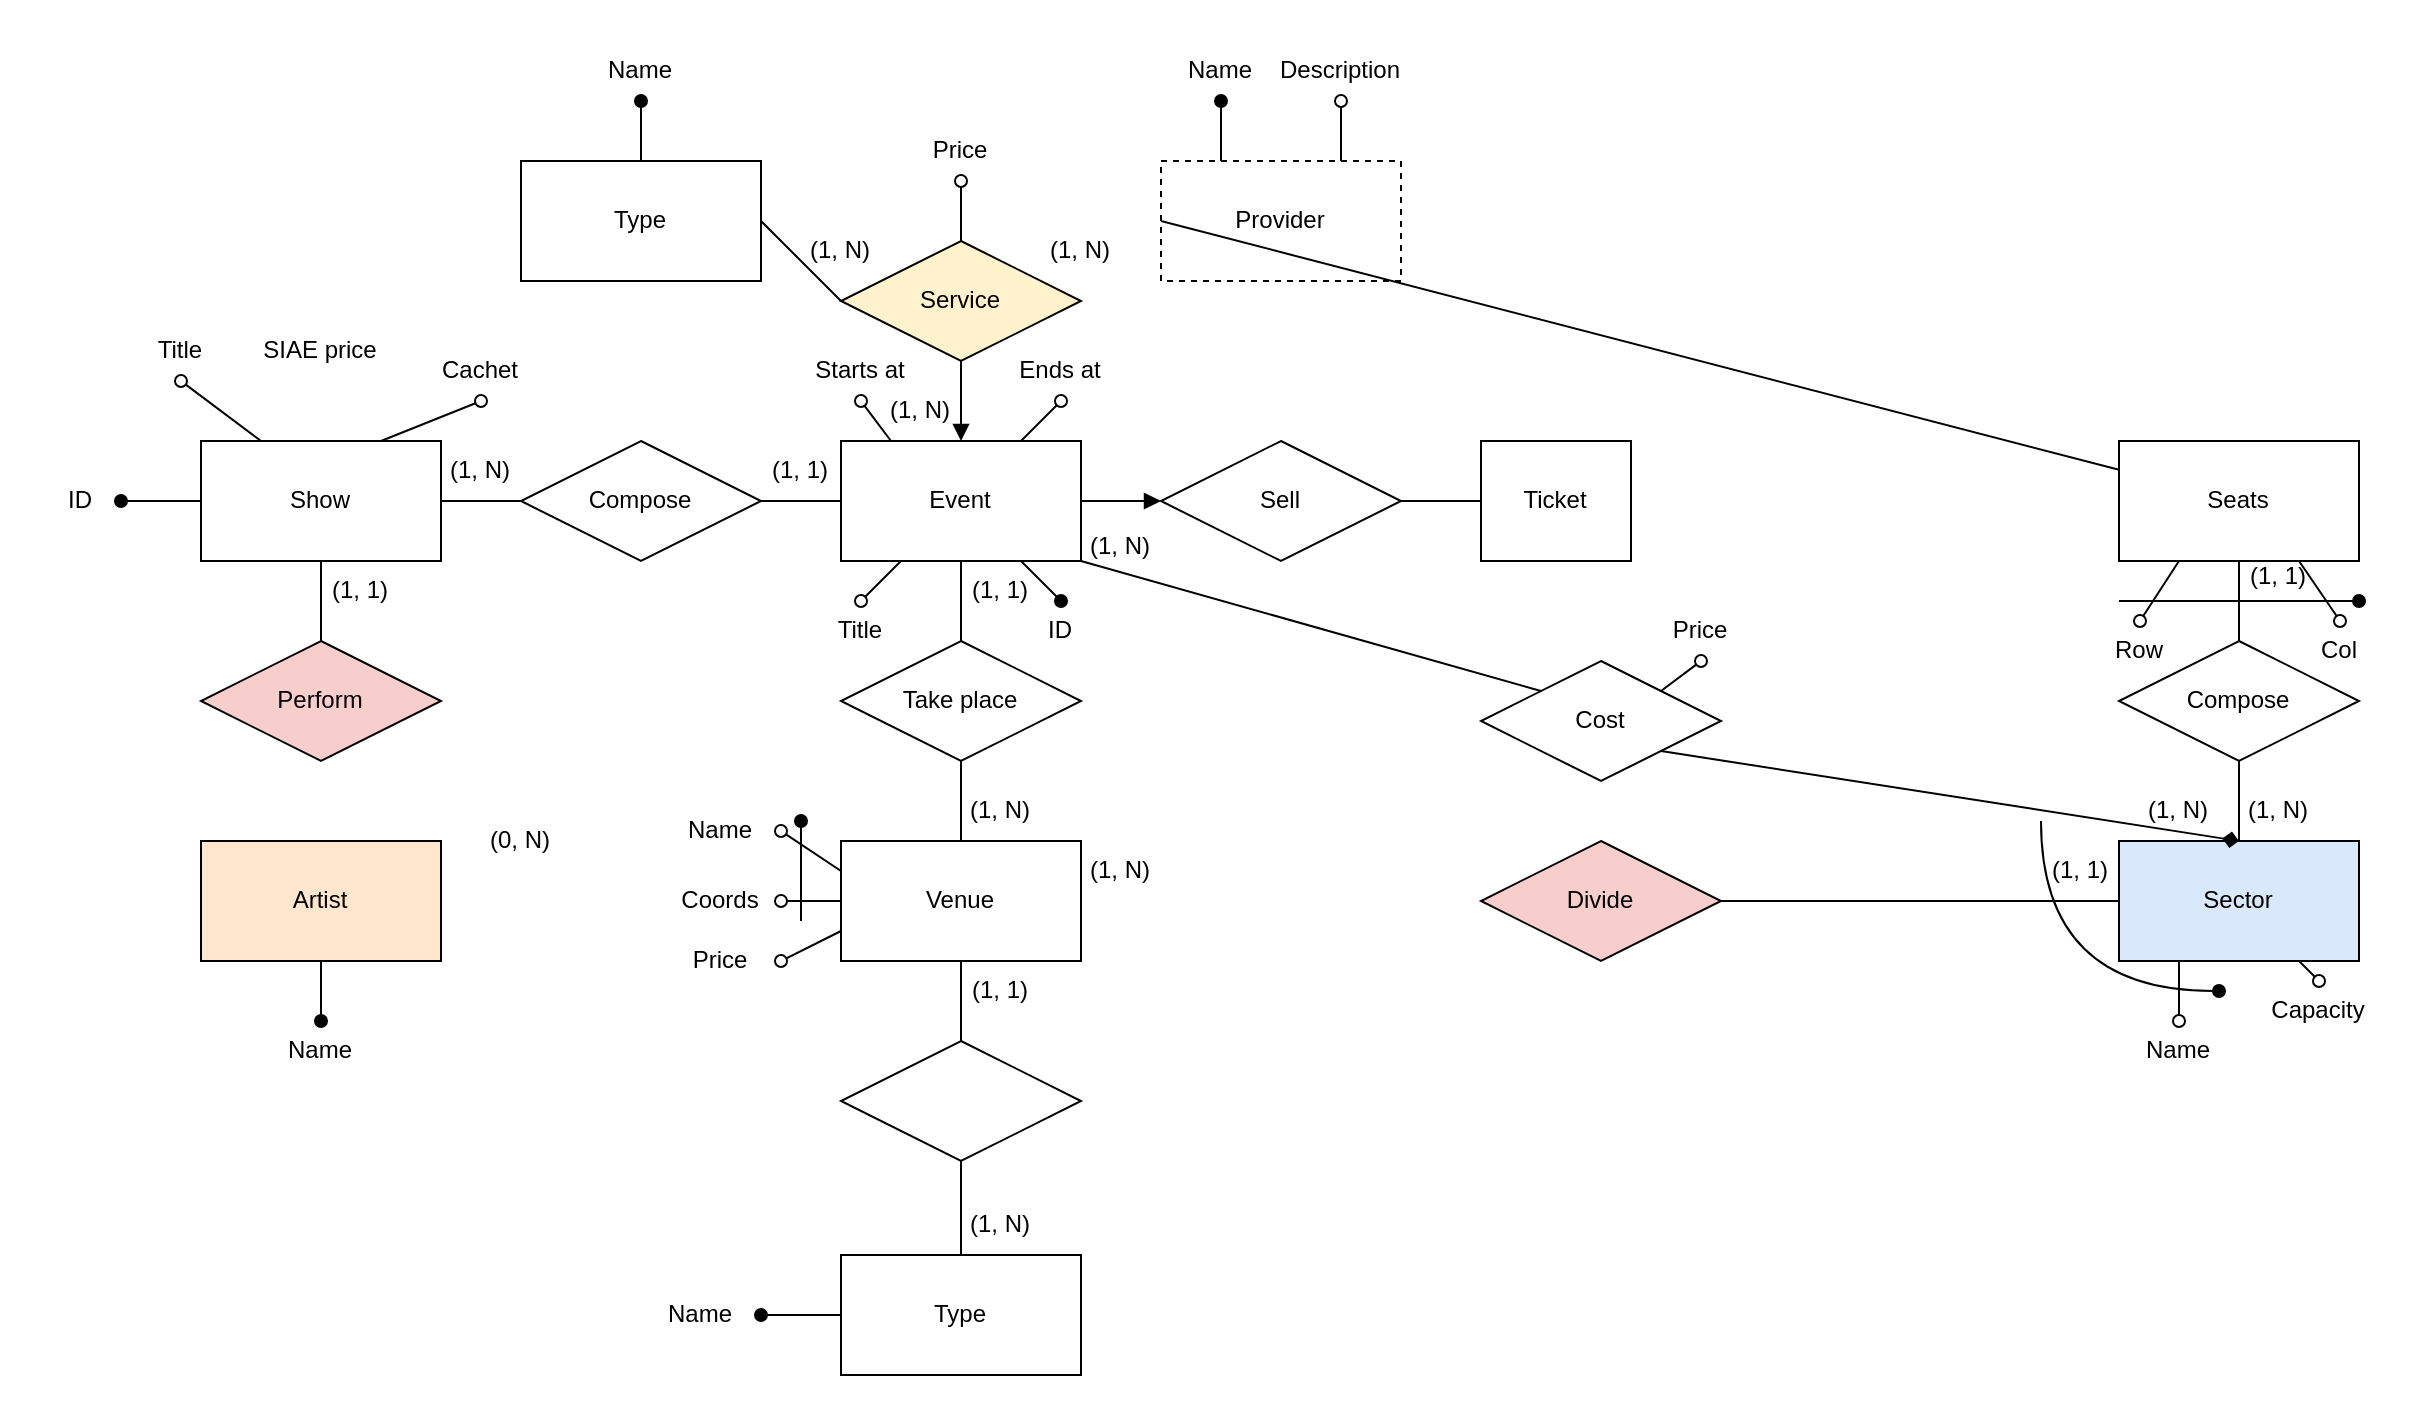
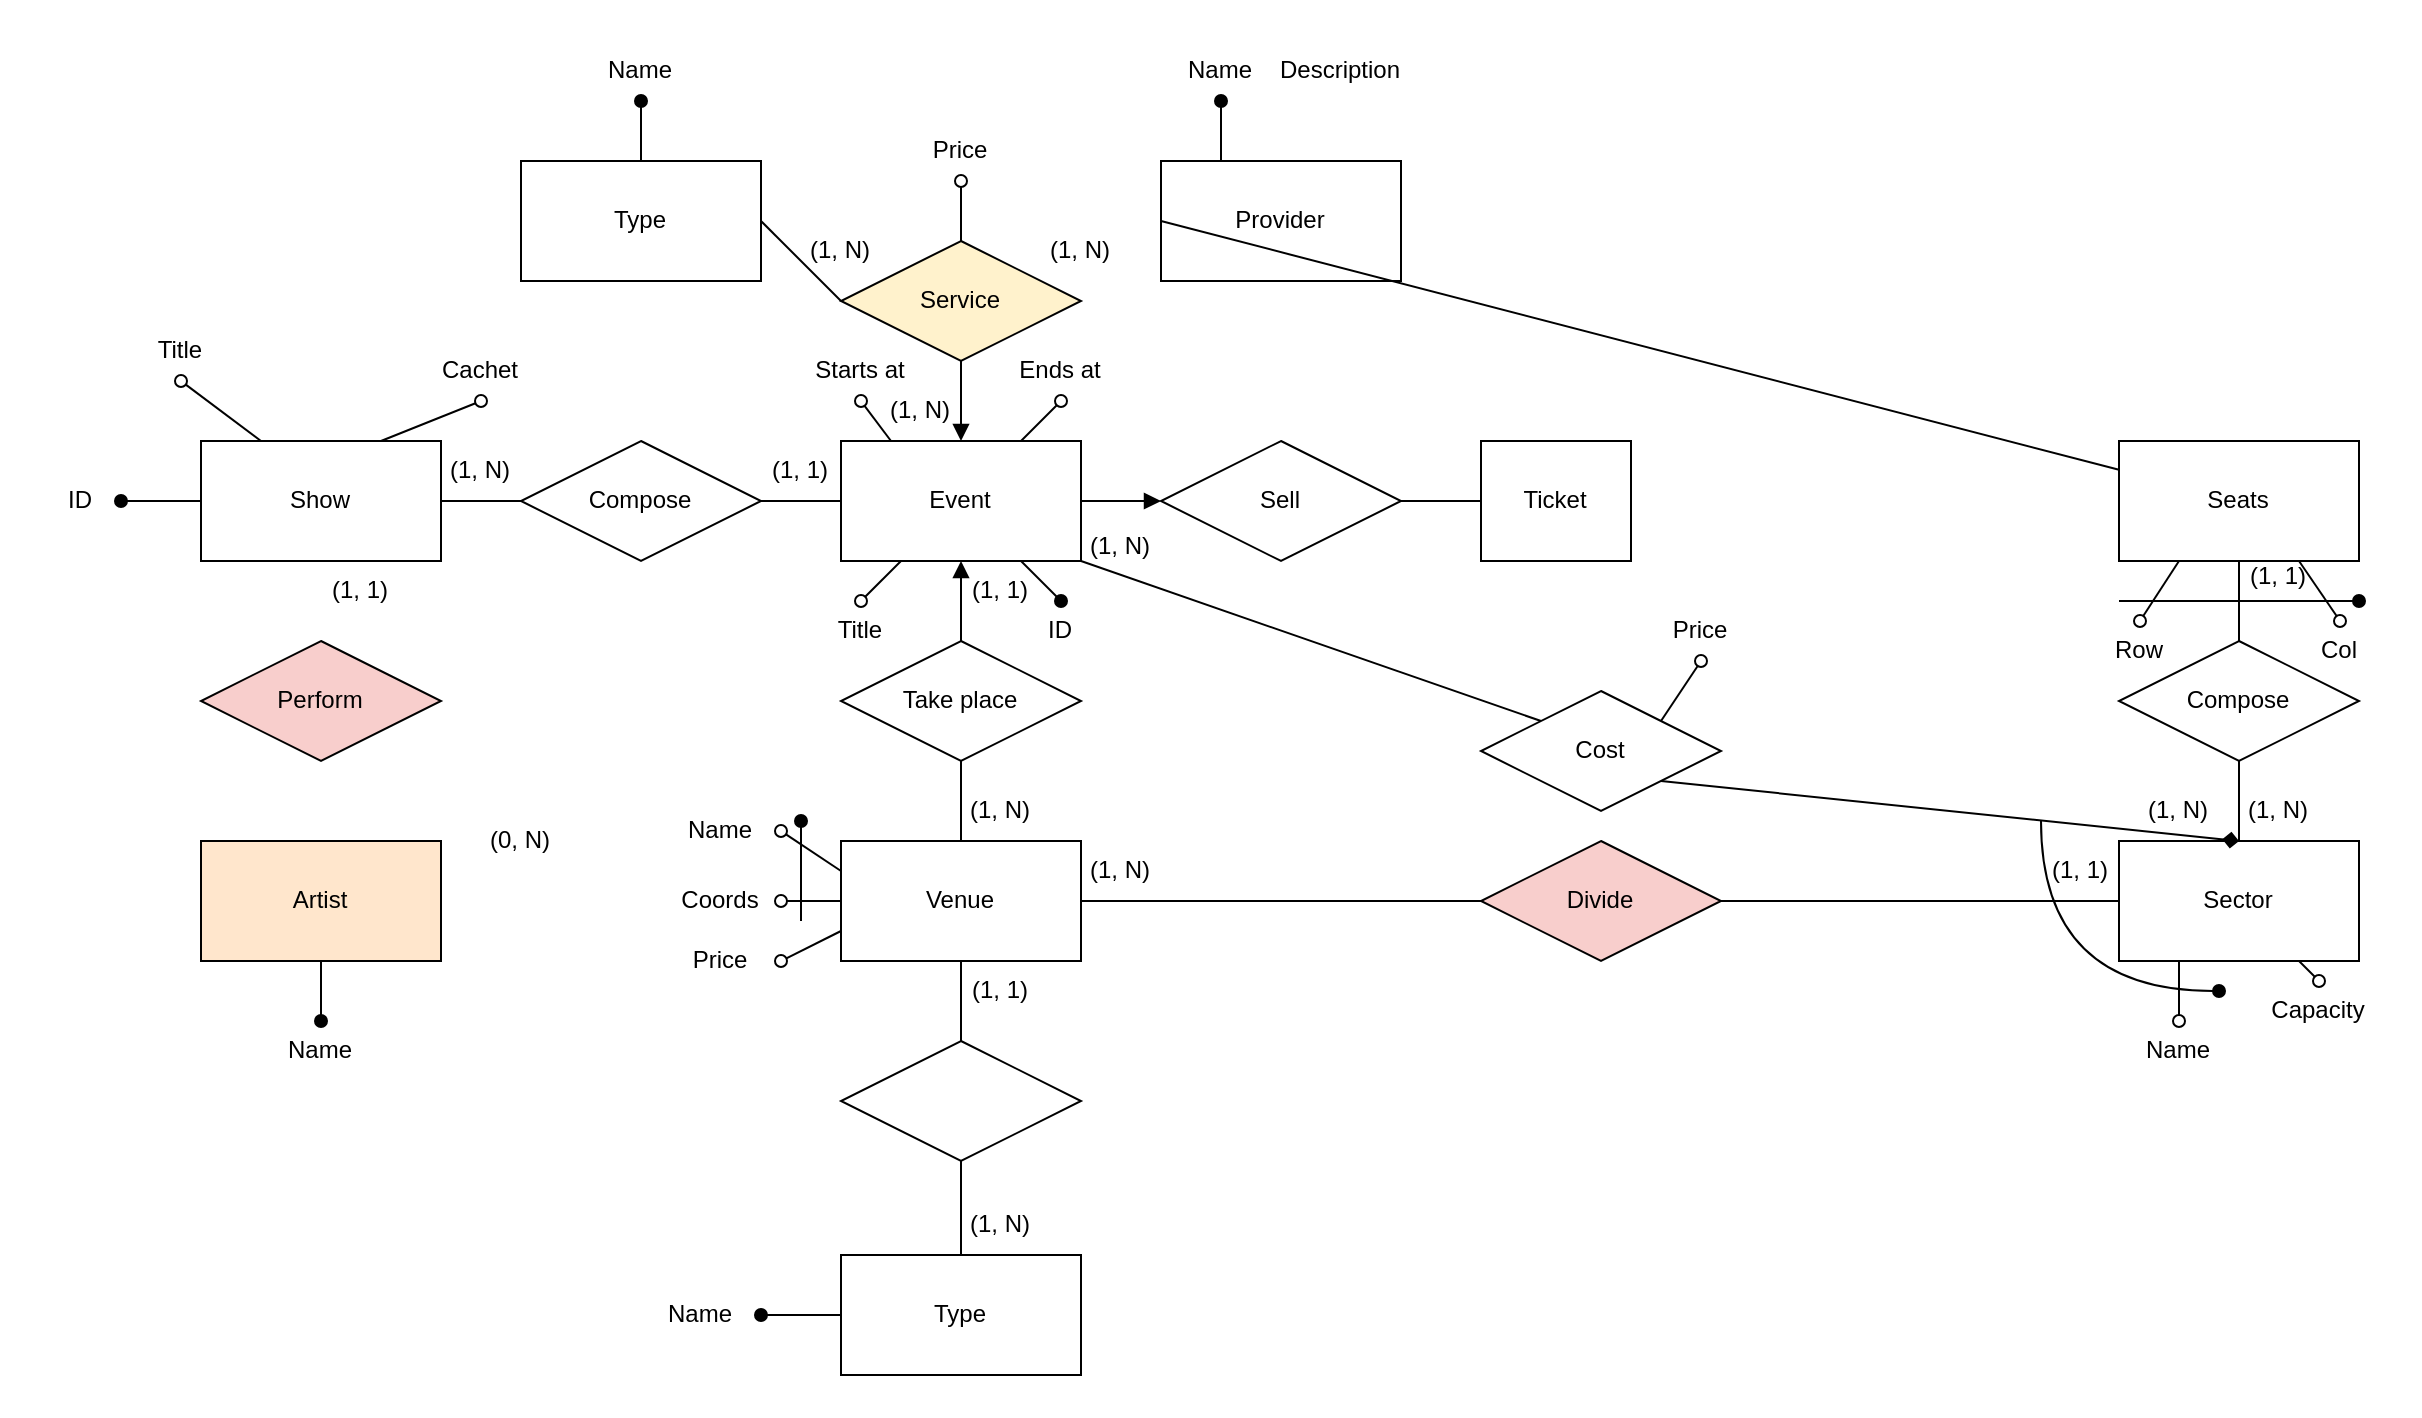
(1341, 134) -> none
(1281, 221) -> (1281, 221)
(321, 351) -> none
(961, 571) -> (961, 578)
(321, 601) -> none
(1601, 721) -> (1601, 751)
none -> (1281, 901)
(2239, 901) -> (2239, 901)
